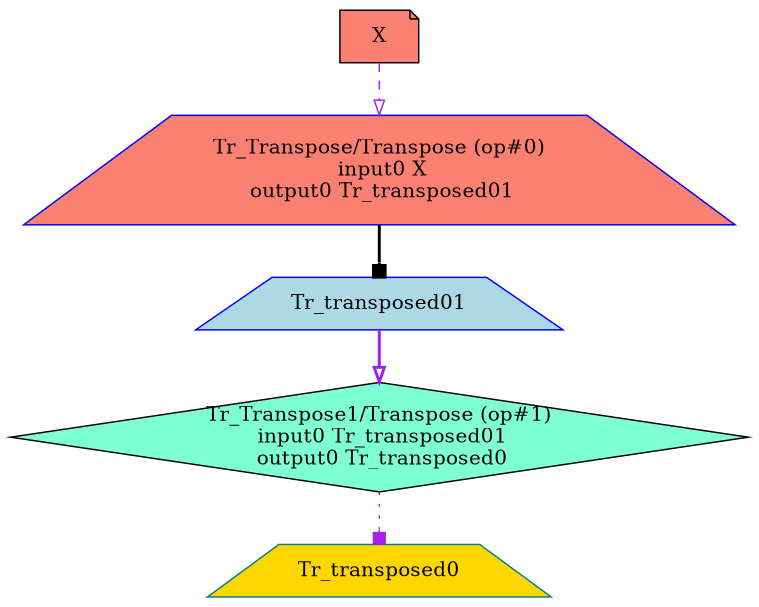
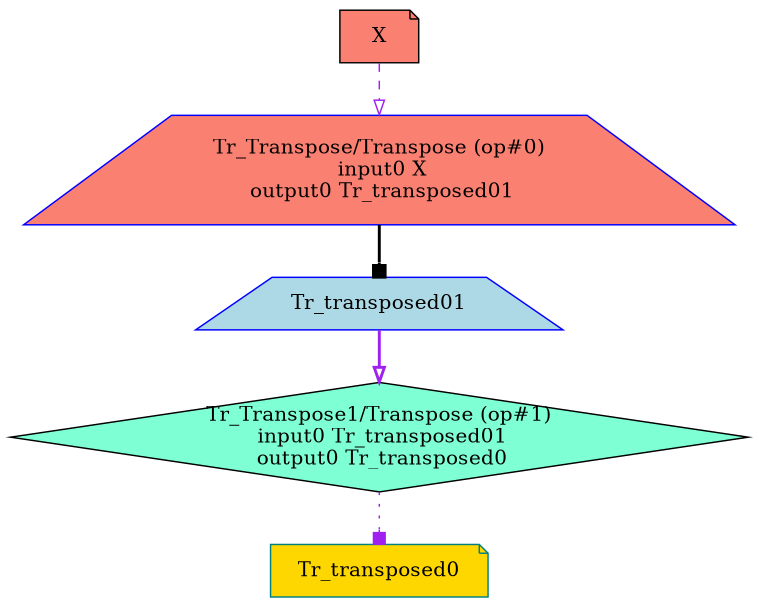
(379, 571) -> (379, 571)
